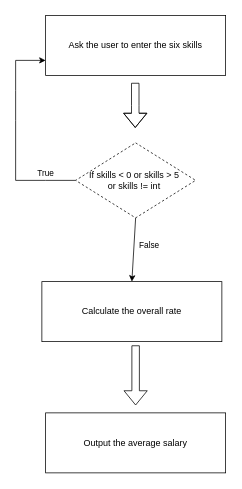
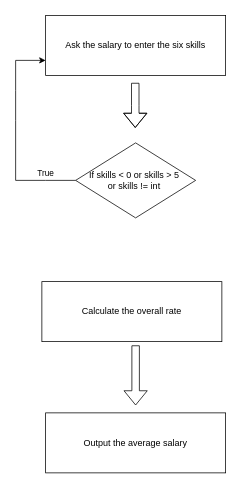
(135, 45) -> (135, 45)
(135, 180) -> (135, 180)
(134, 247) -> none
